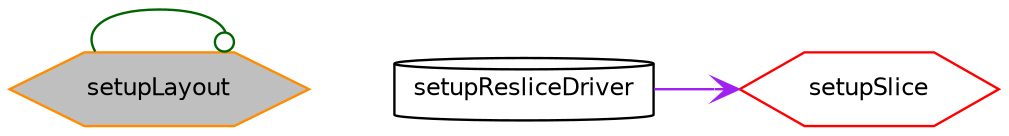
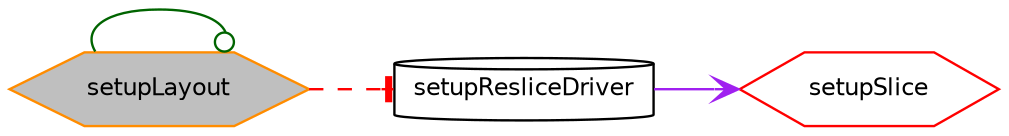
none -> (345, 89)
